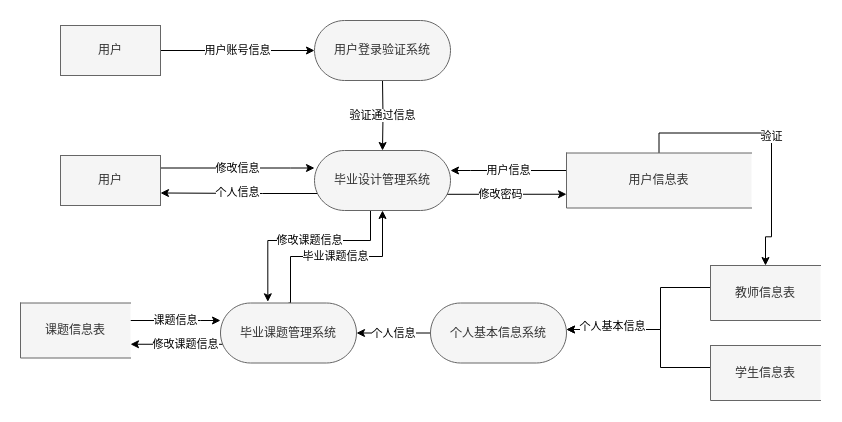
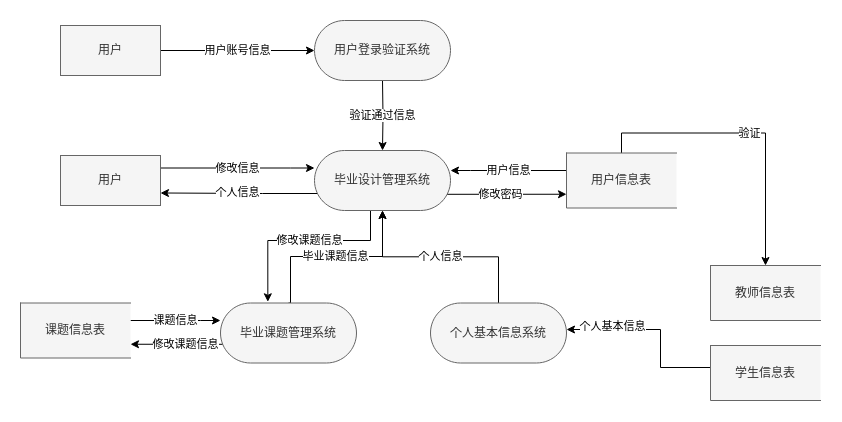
(659, 181) -> (622, 181)
(666, 288) -> none
(397, 333) -> (465, 257)
